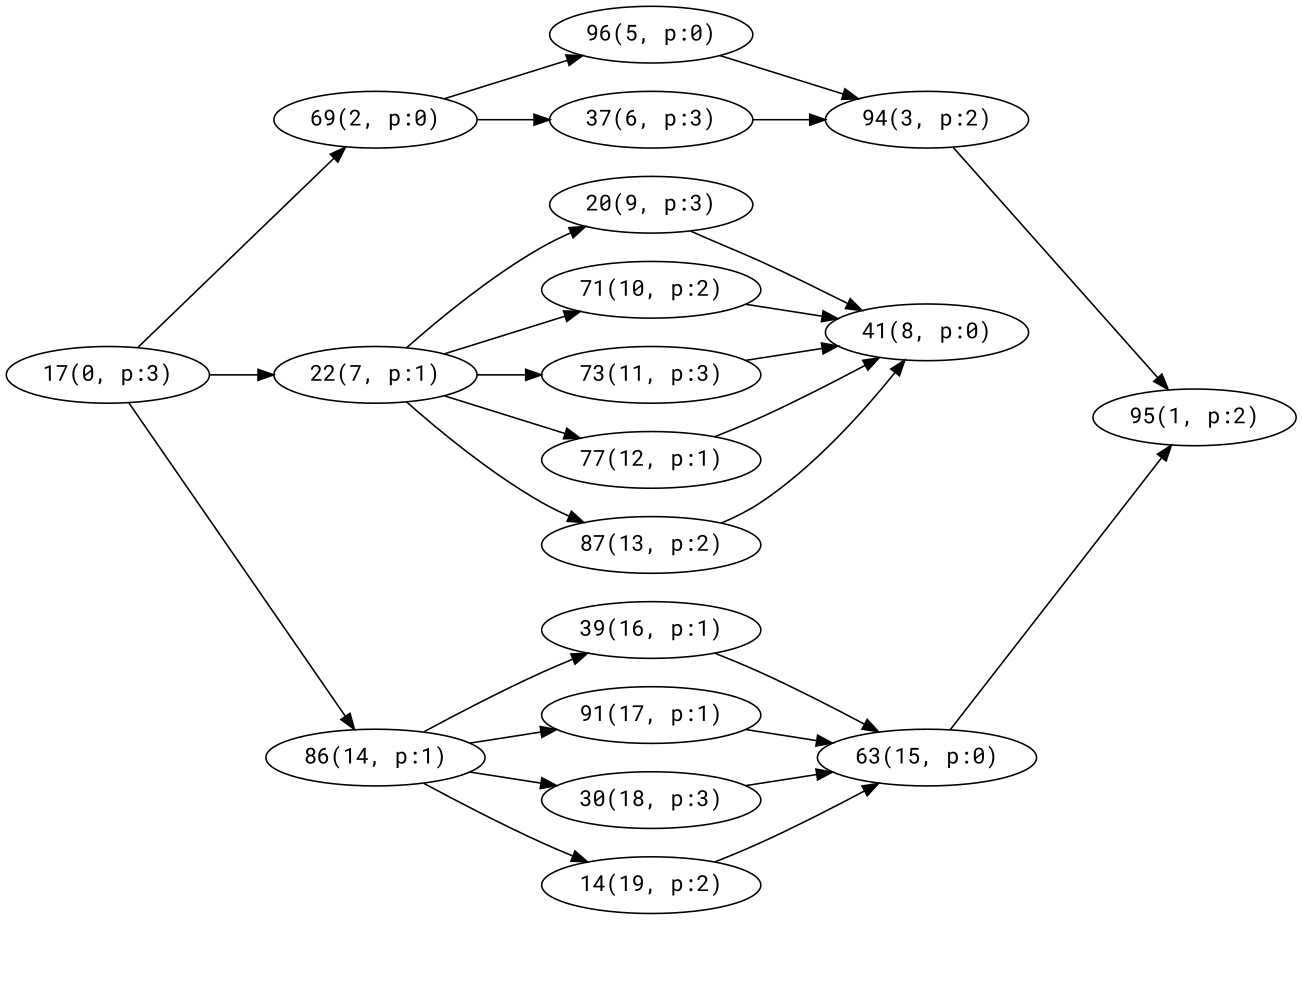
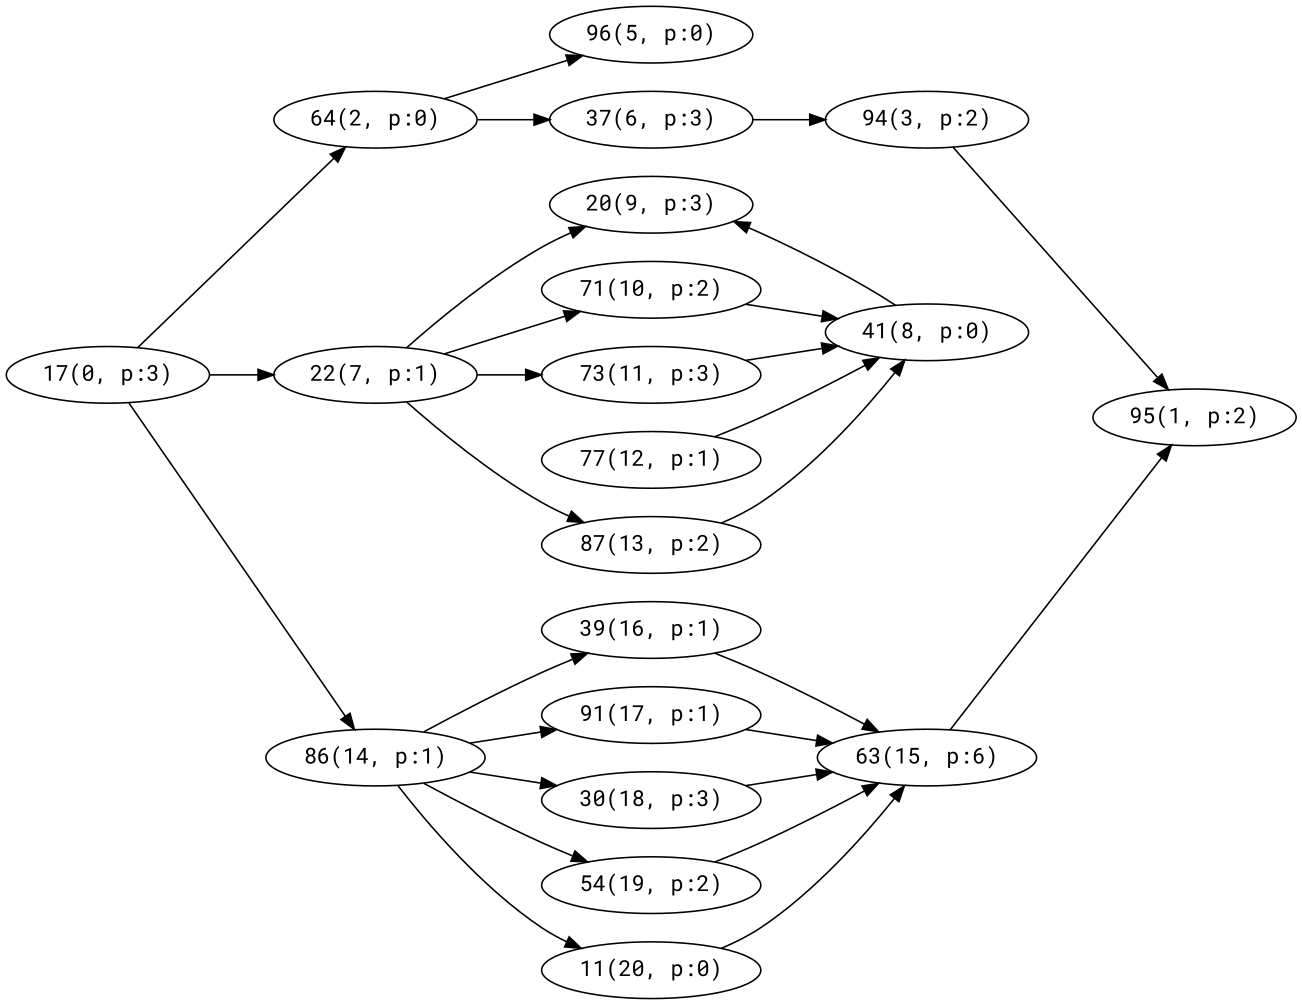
(782, 75) -> none
(375, 120) -> (375, 120)
(770, 266) -> (824, 264)
(505, 415) -> none
(927, 758) -> (927, 758)
(651, 885) -> (651, 885)
none -> (651, 970)
